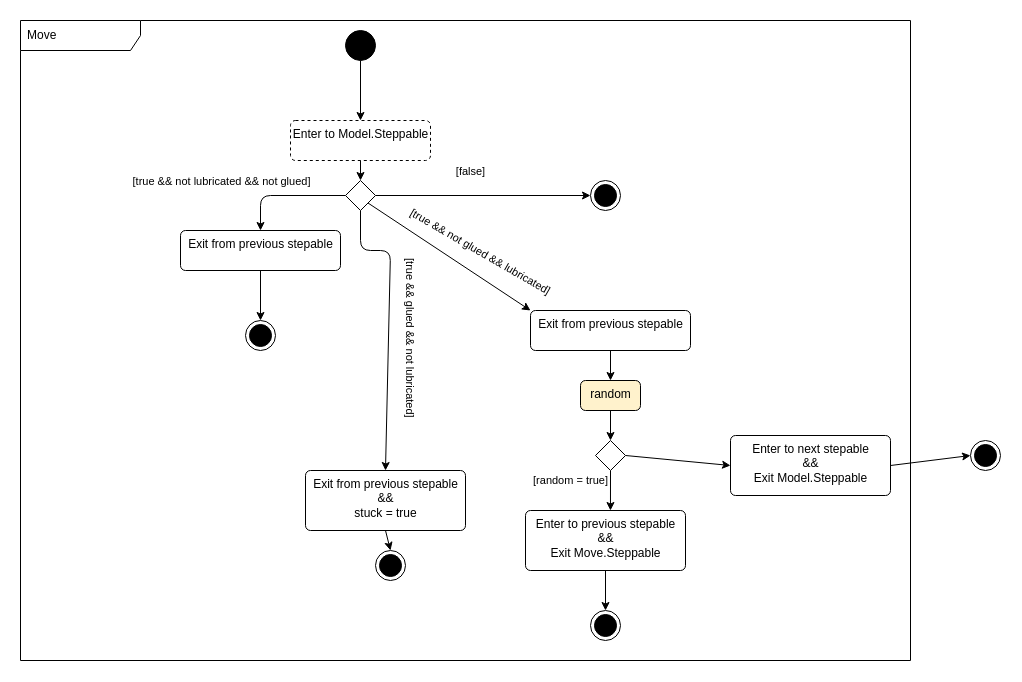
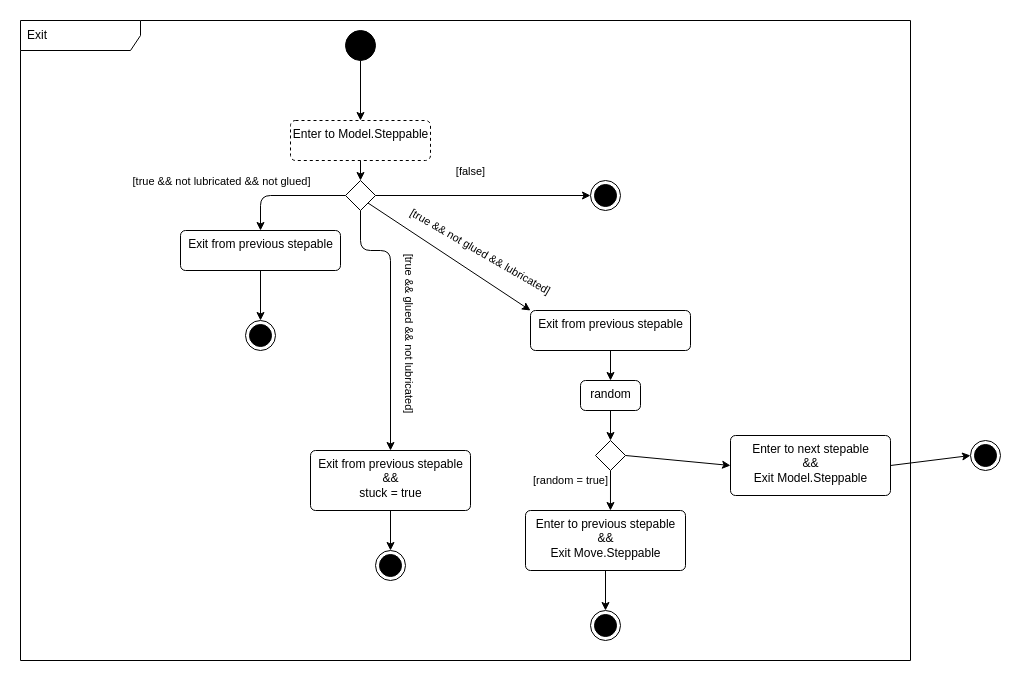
(41, 36) -> (39, 36)
(611, 396) -> (611, 396)
(386, 501) -> (391, 481)
